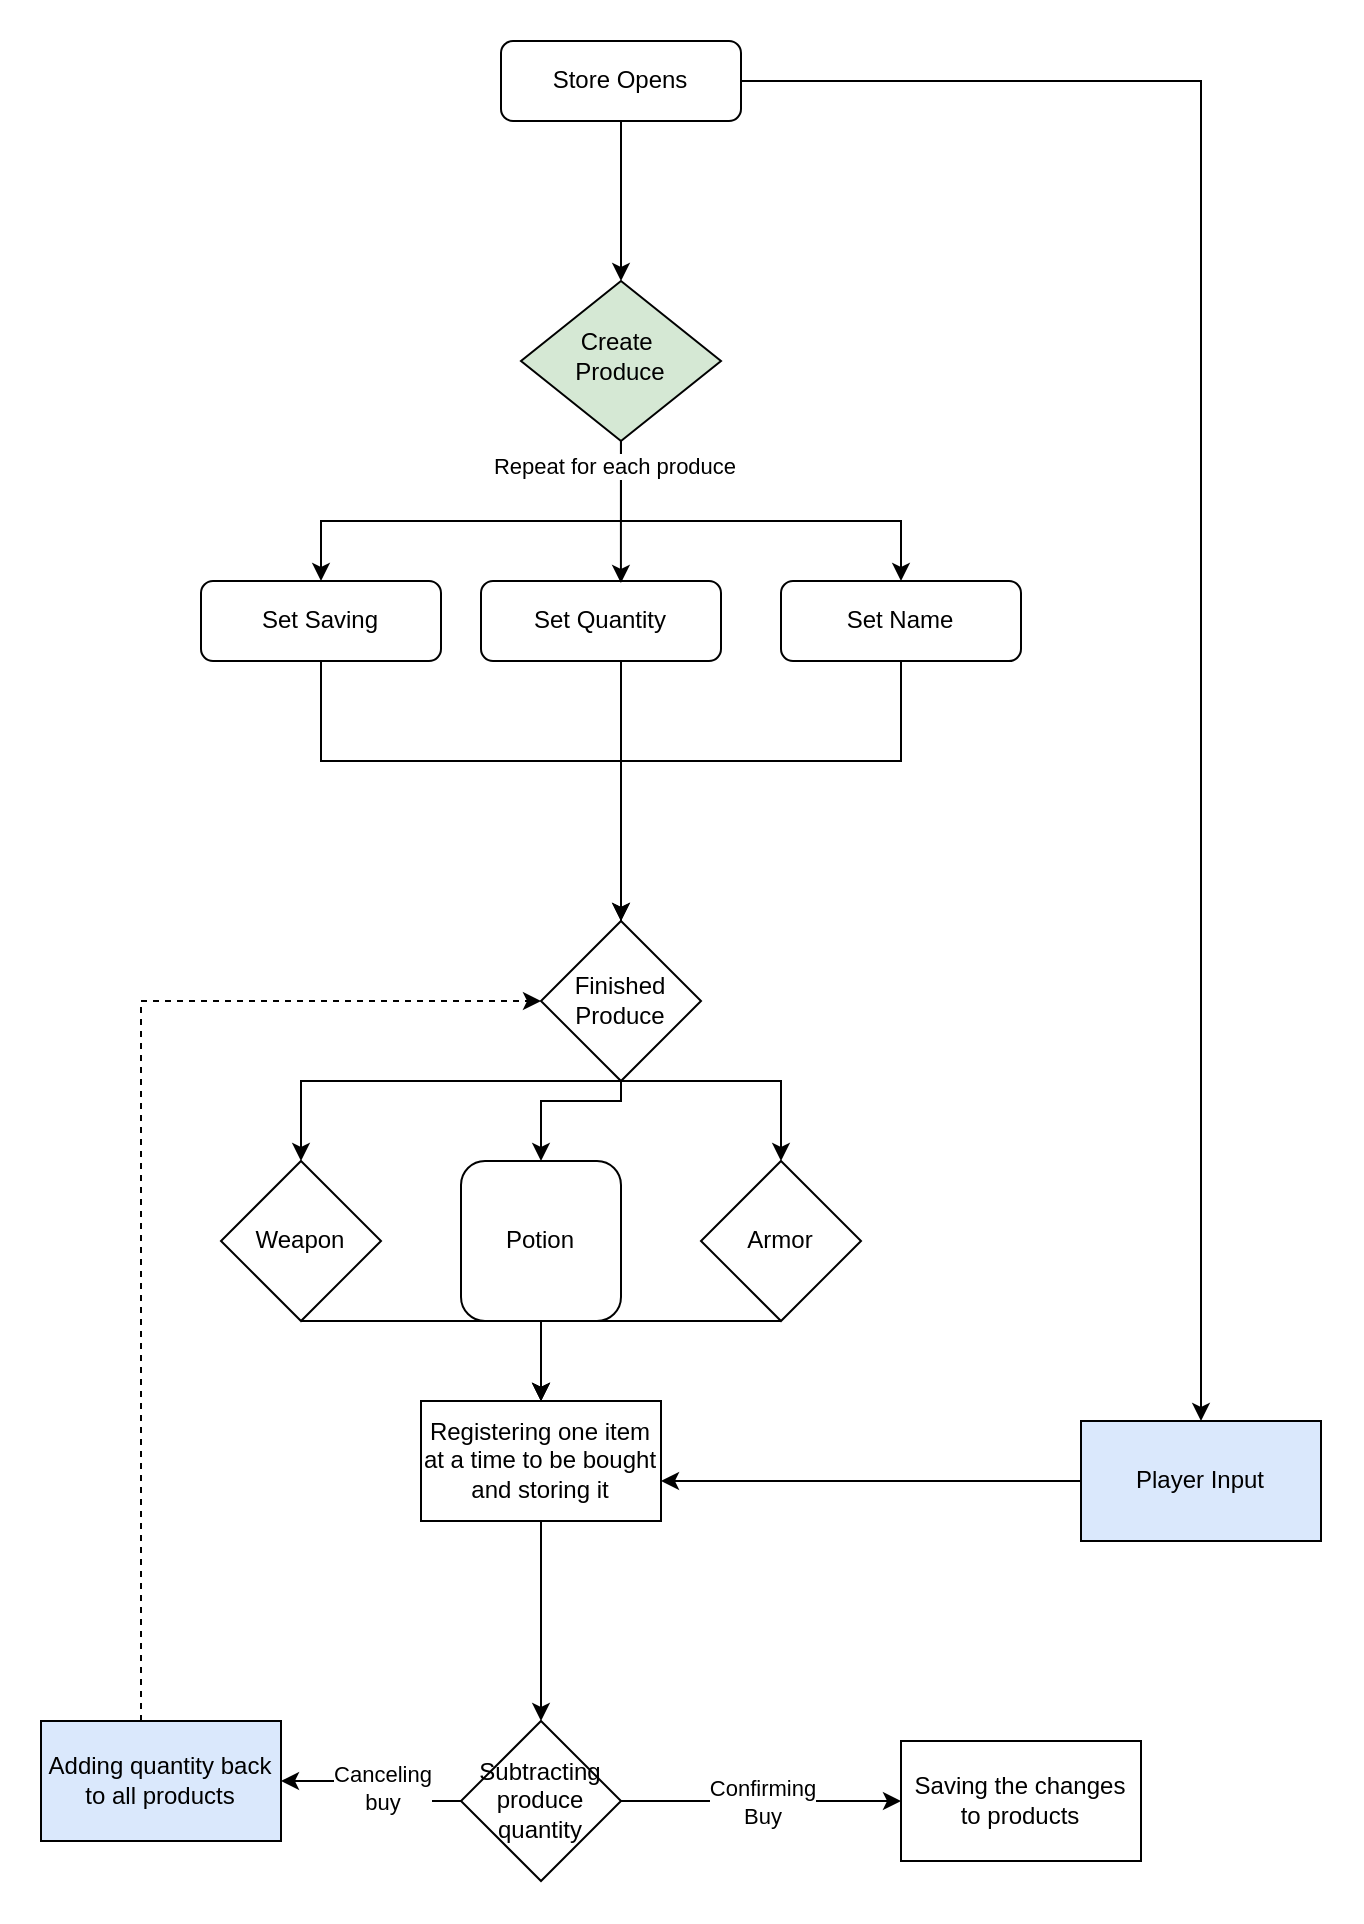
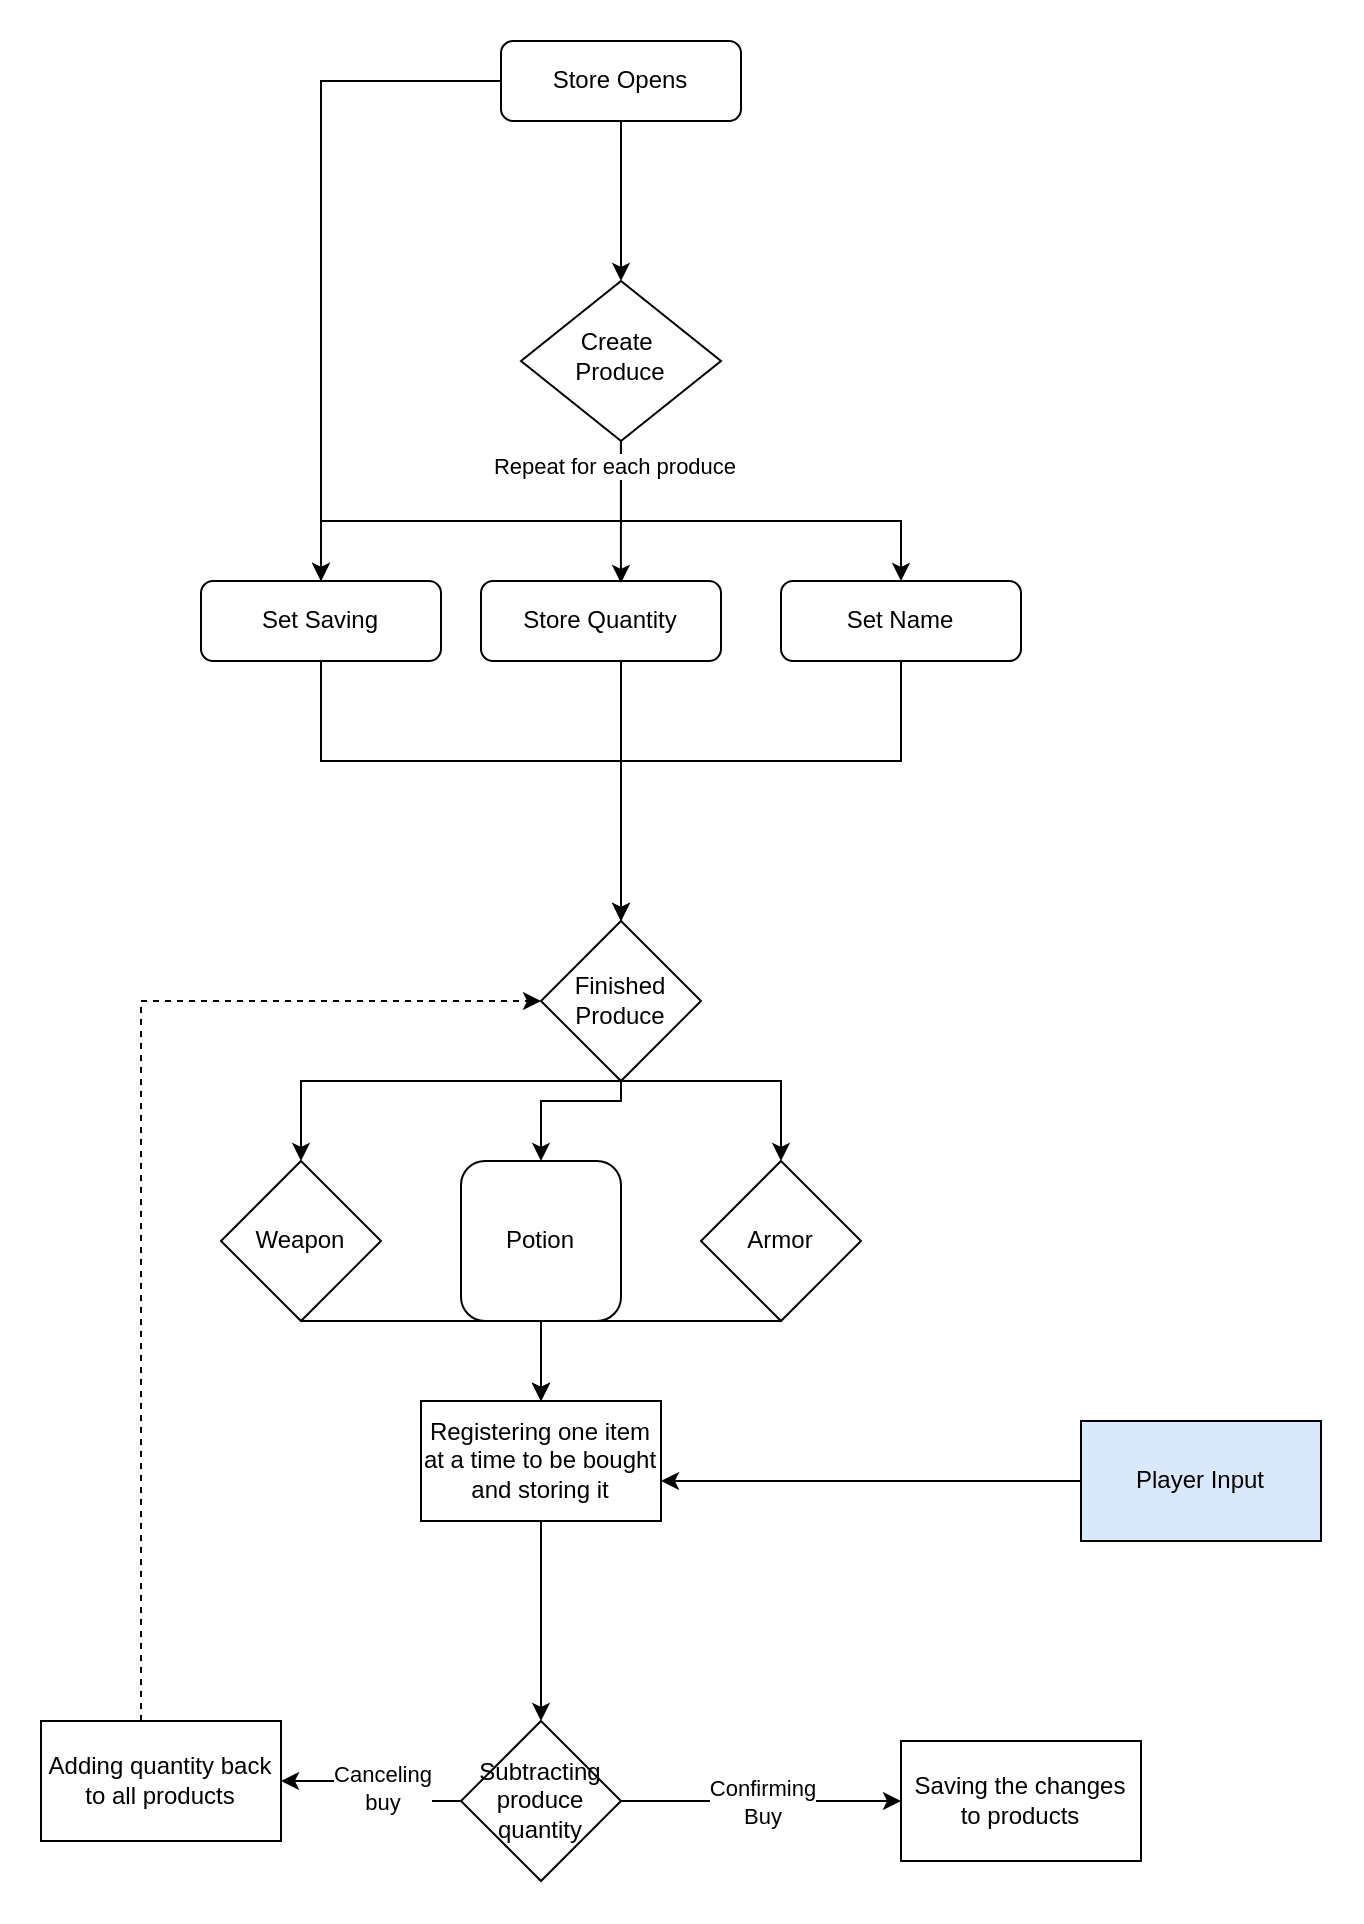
(621, 361) -> (621, 361)
(1201, 514) -> (321, 209)
(601, 621) -> (601, 621)
(161, 1781) -> (161, 1781)
